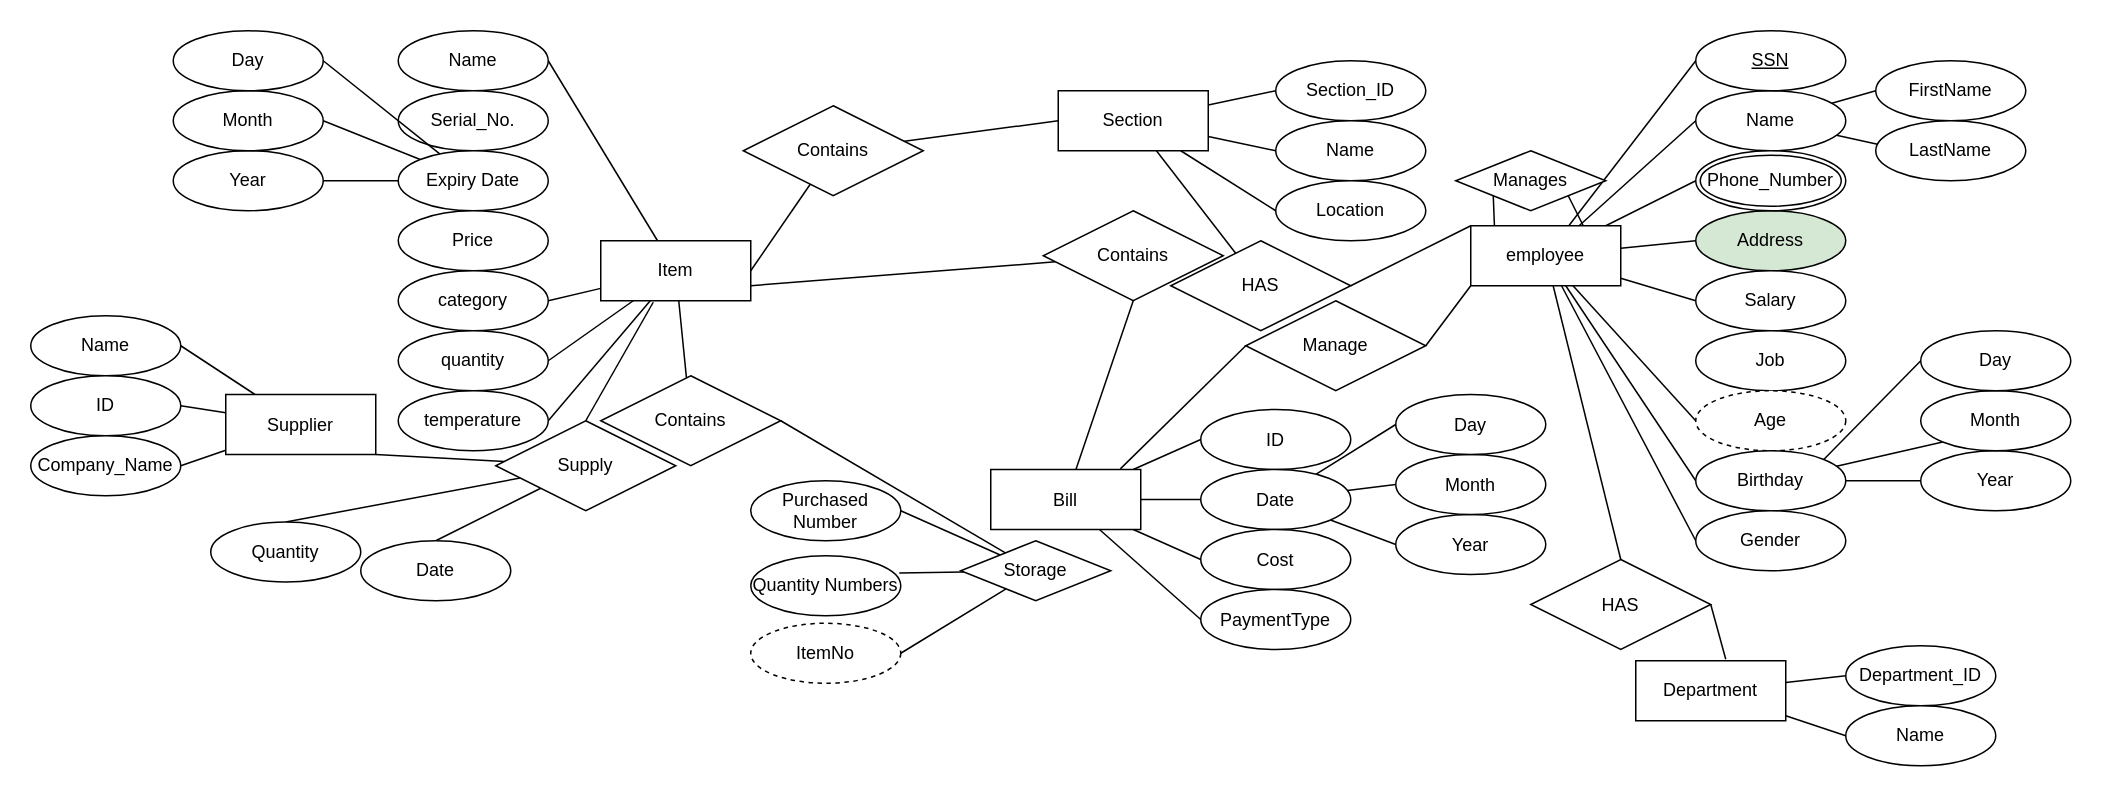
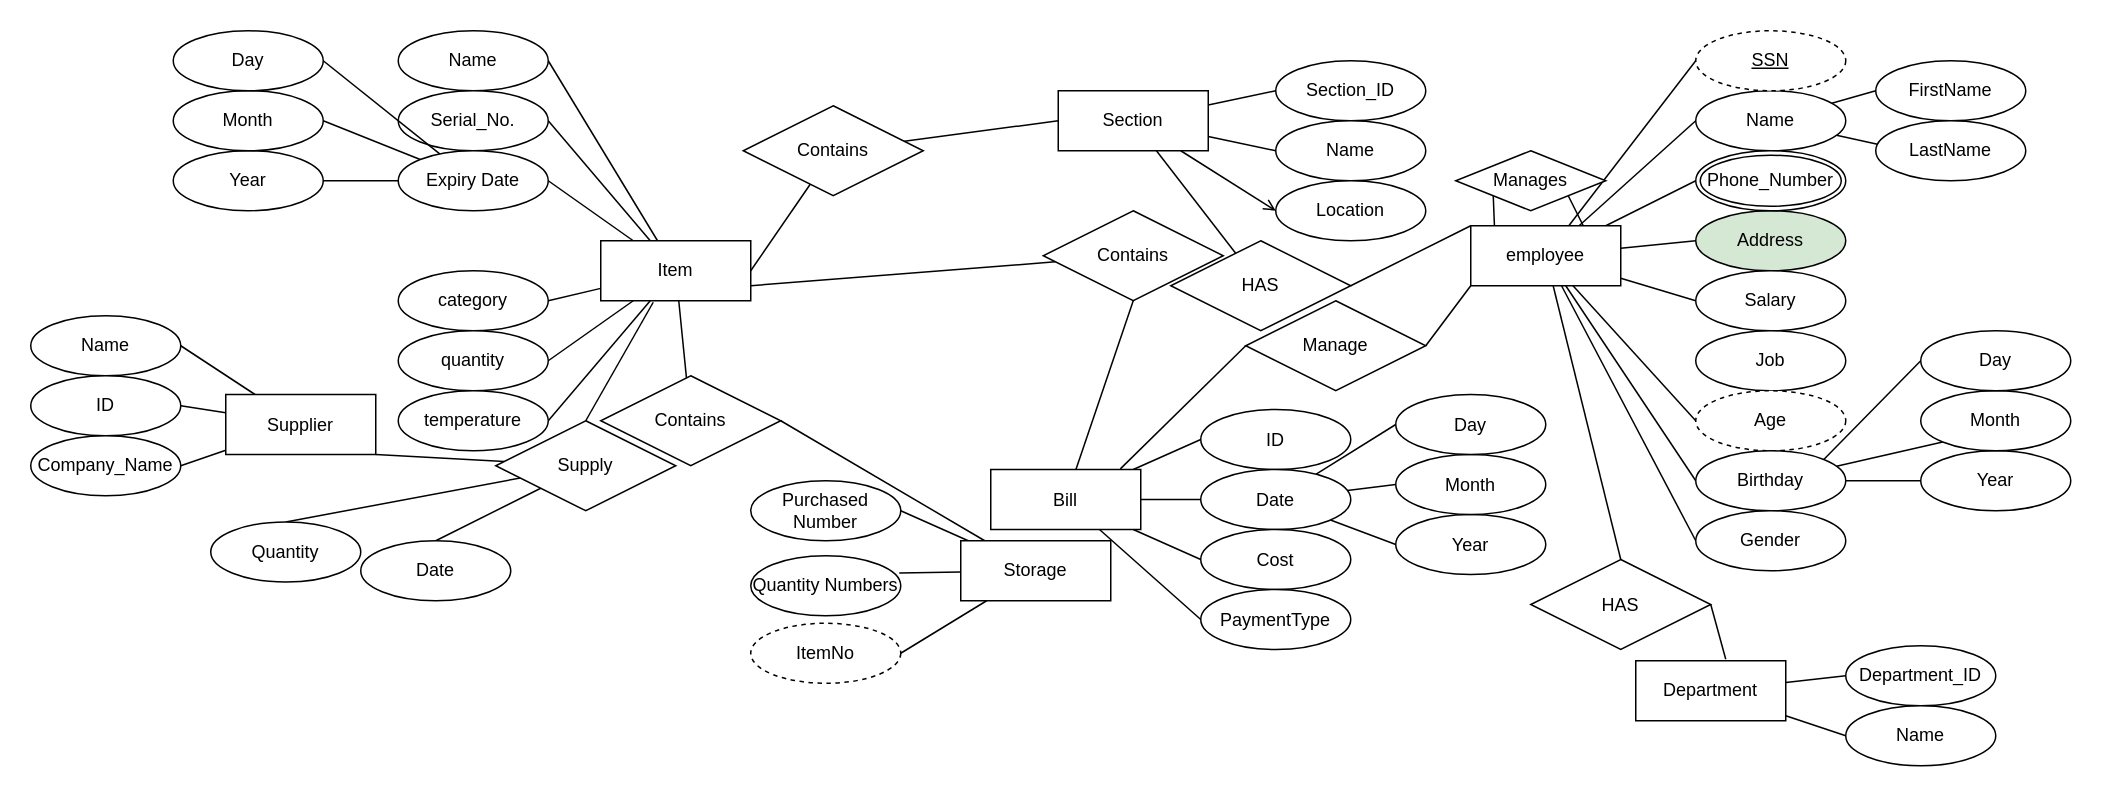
(1771, 61) -> (1771, 61)
none -> (600, 181)
(1271, 208) -> (1270, 207)
none -> (591, 211)
(473, 241) -> none
(1036, 571) -> (1036, 571)
